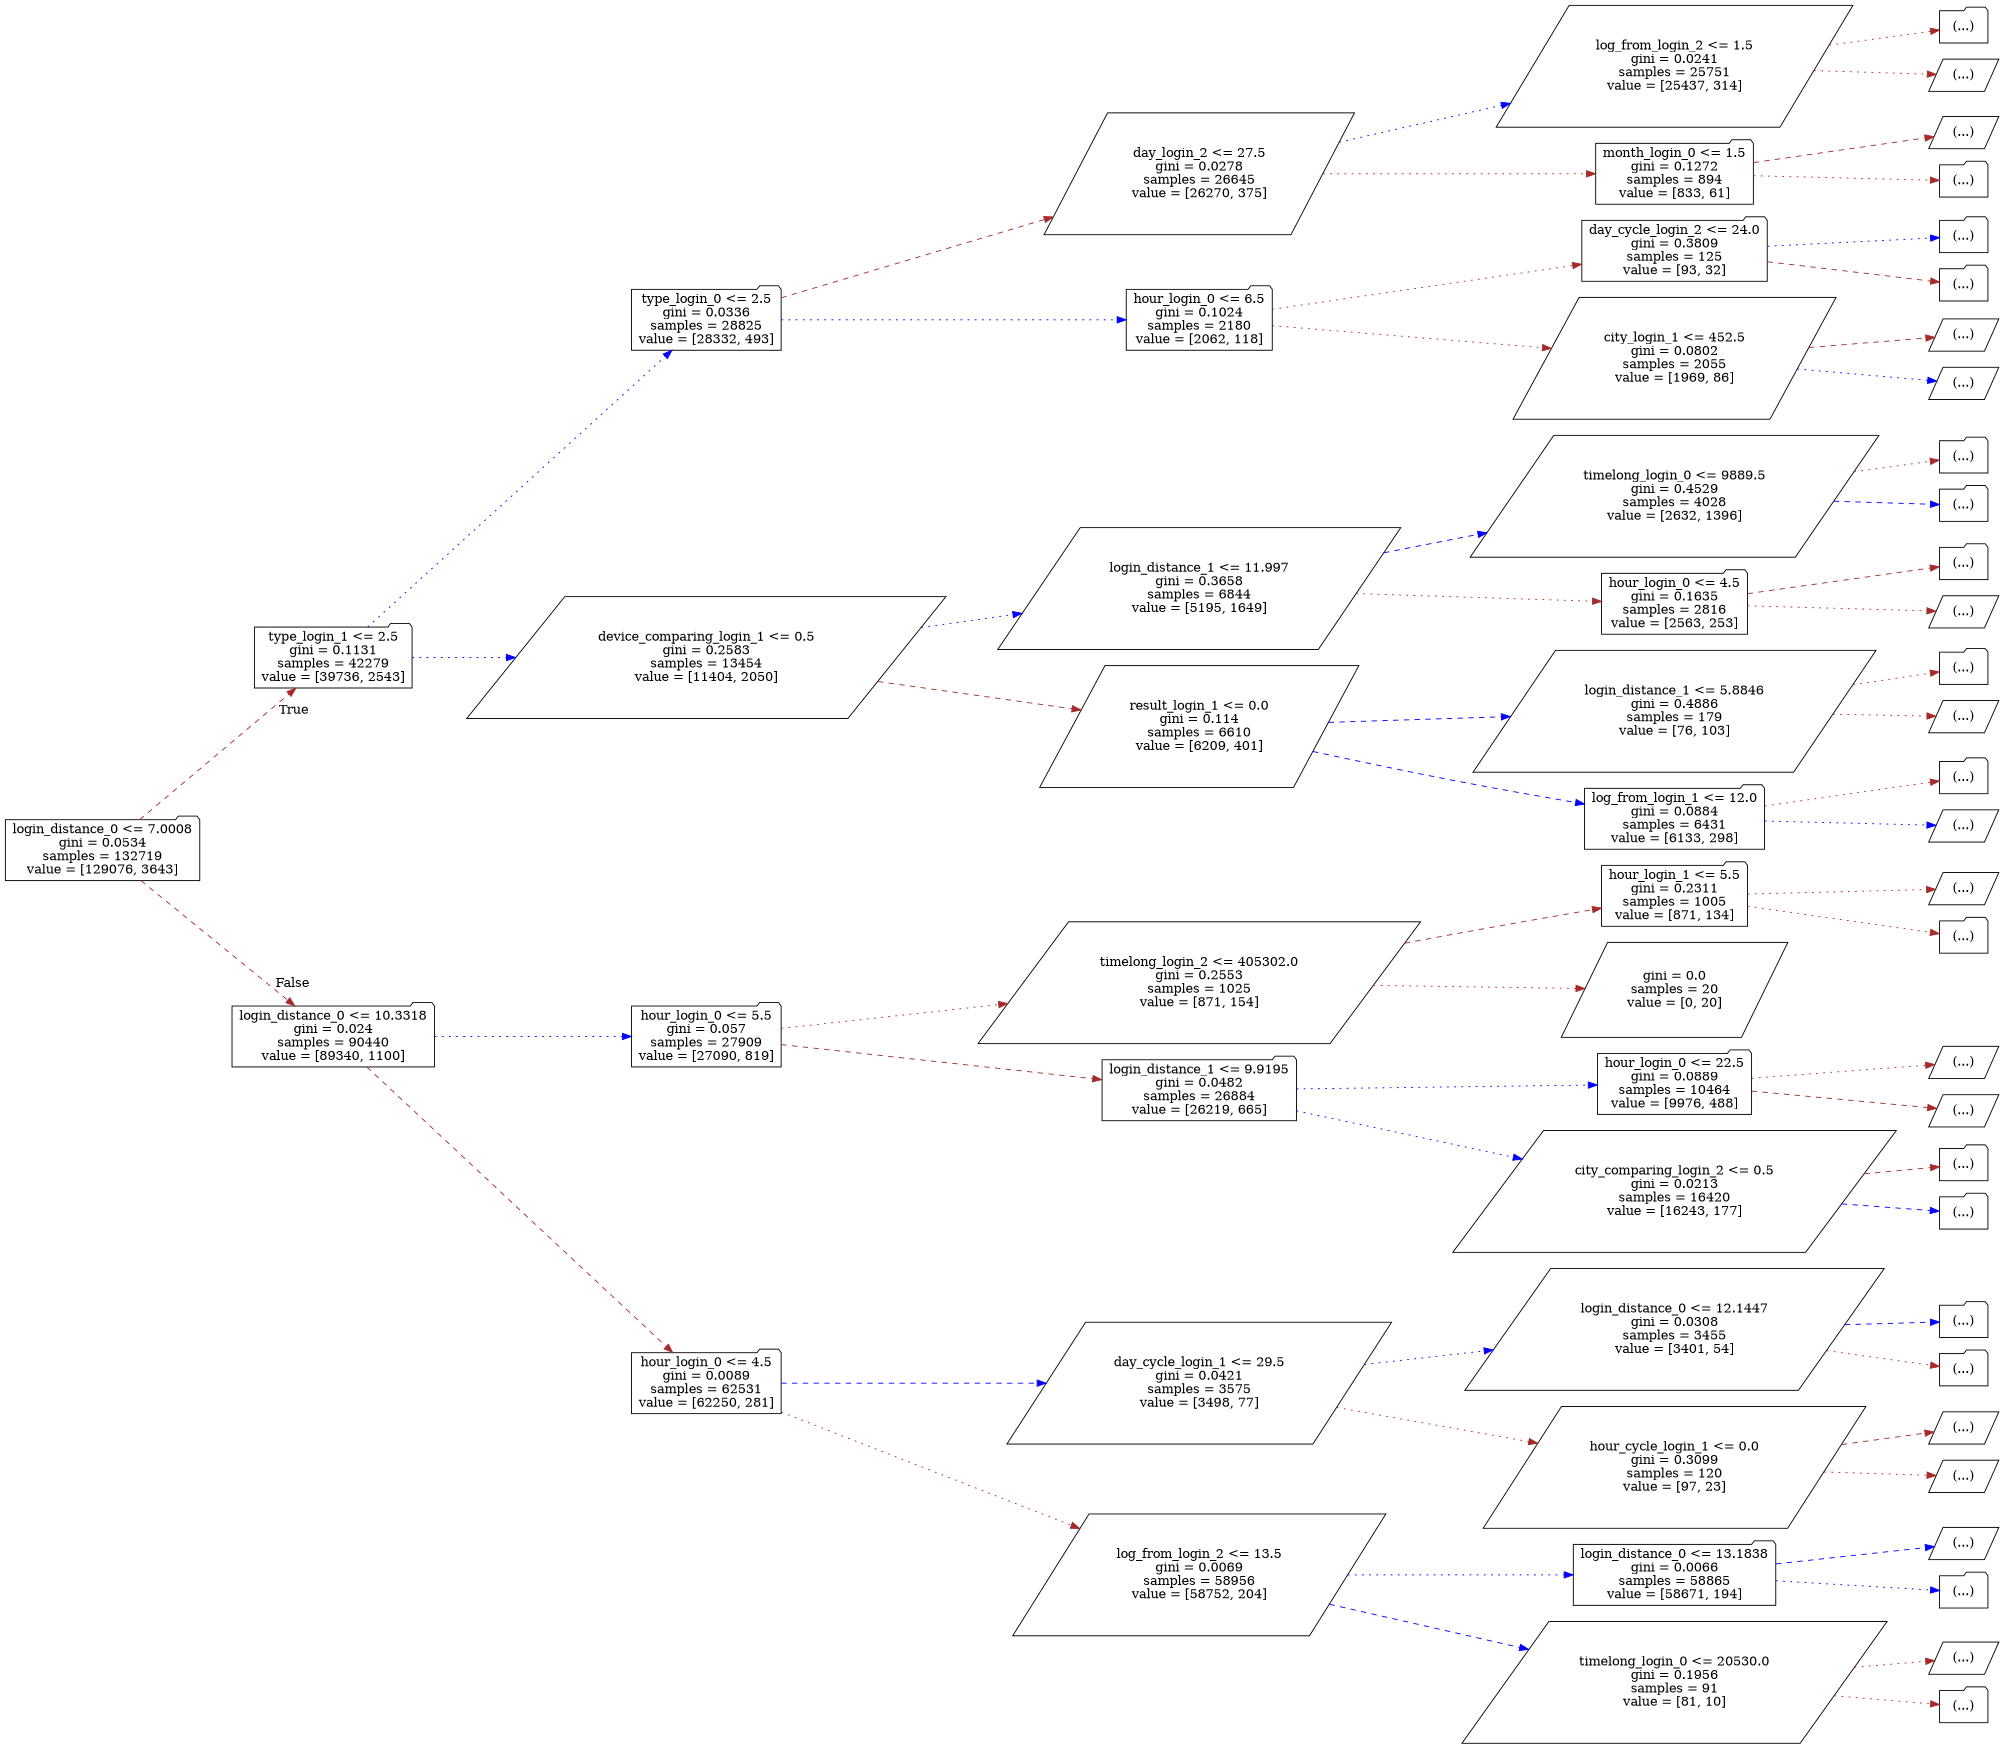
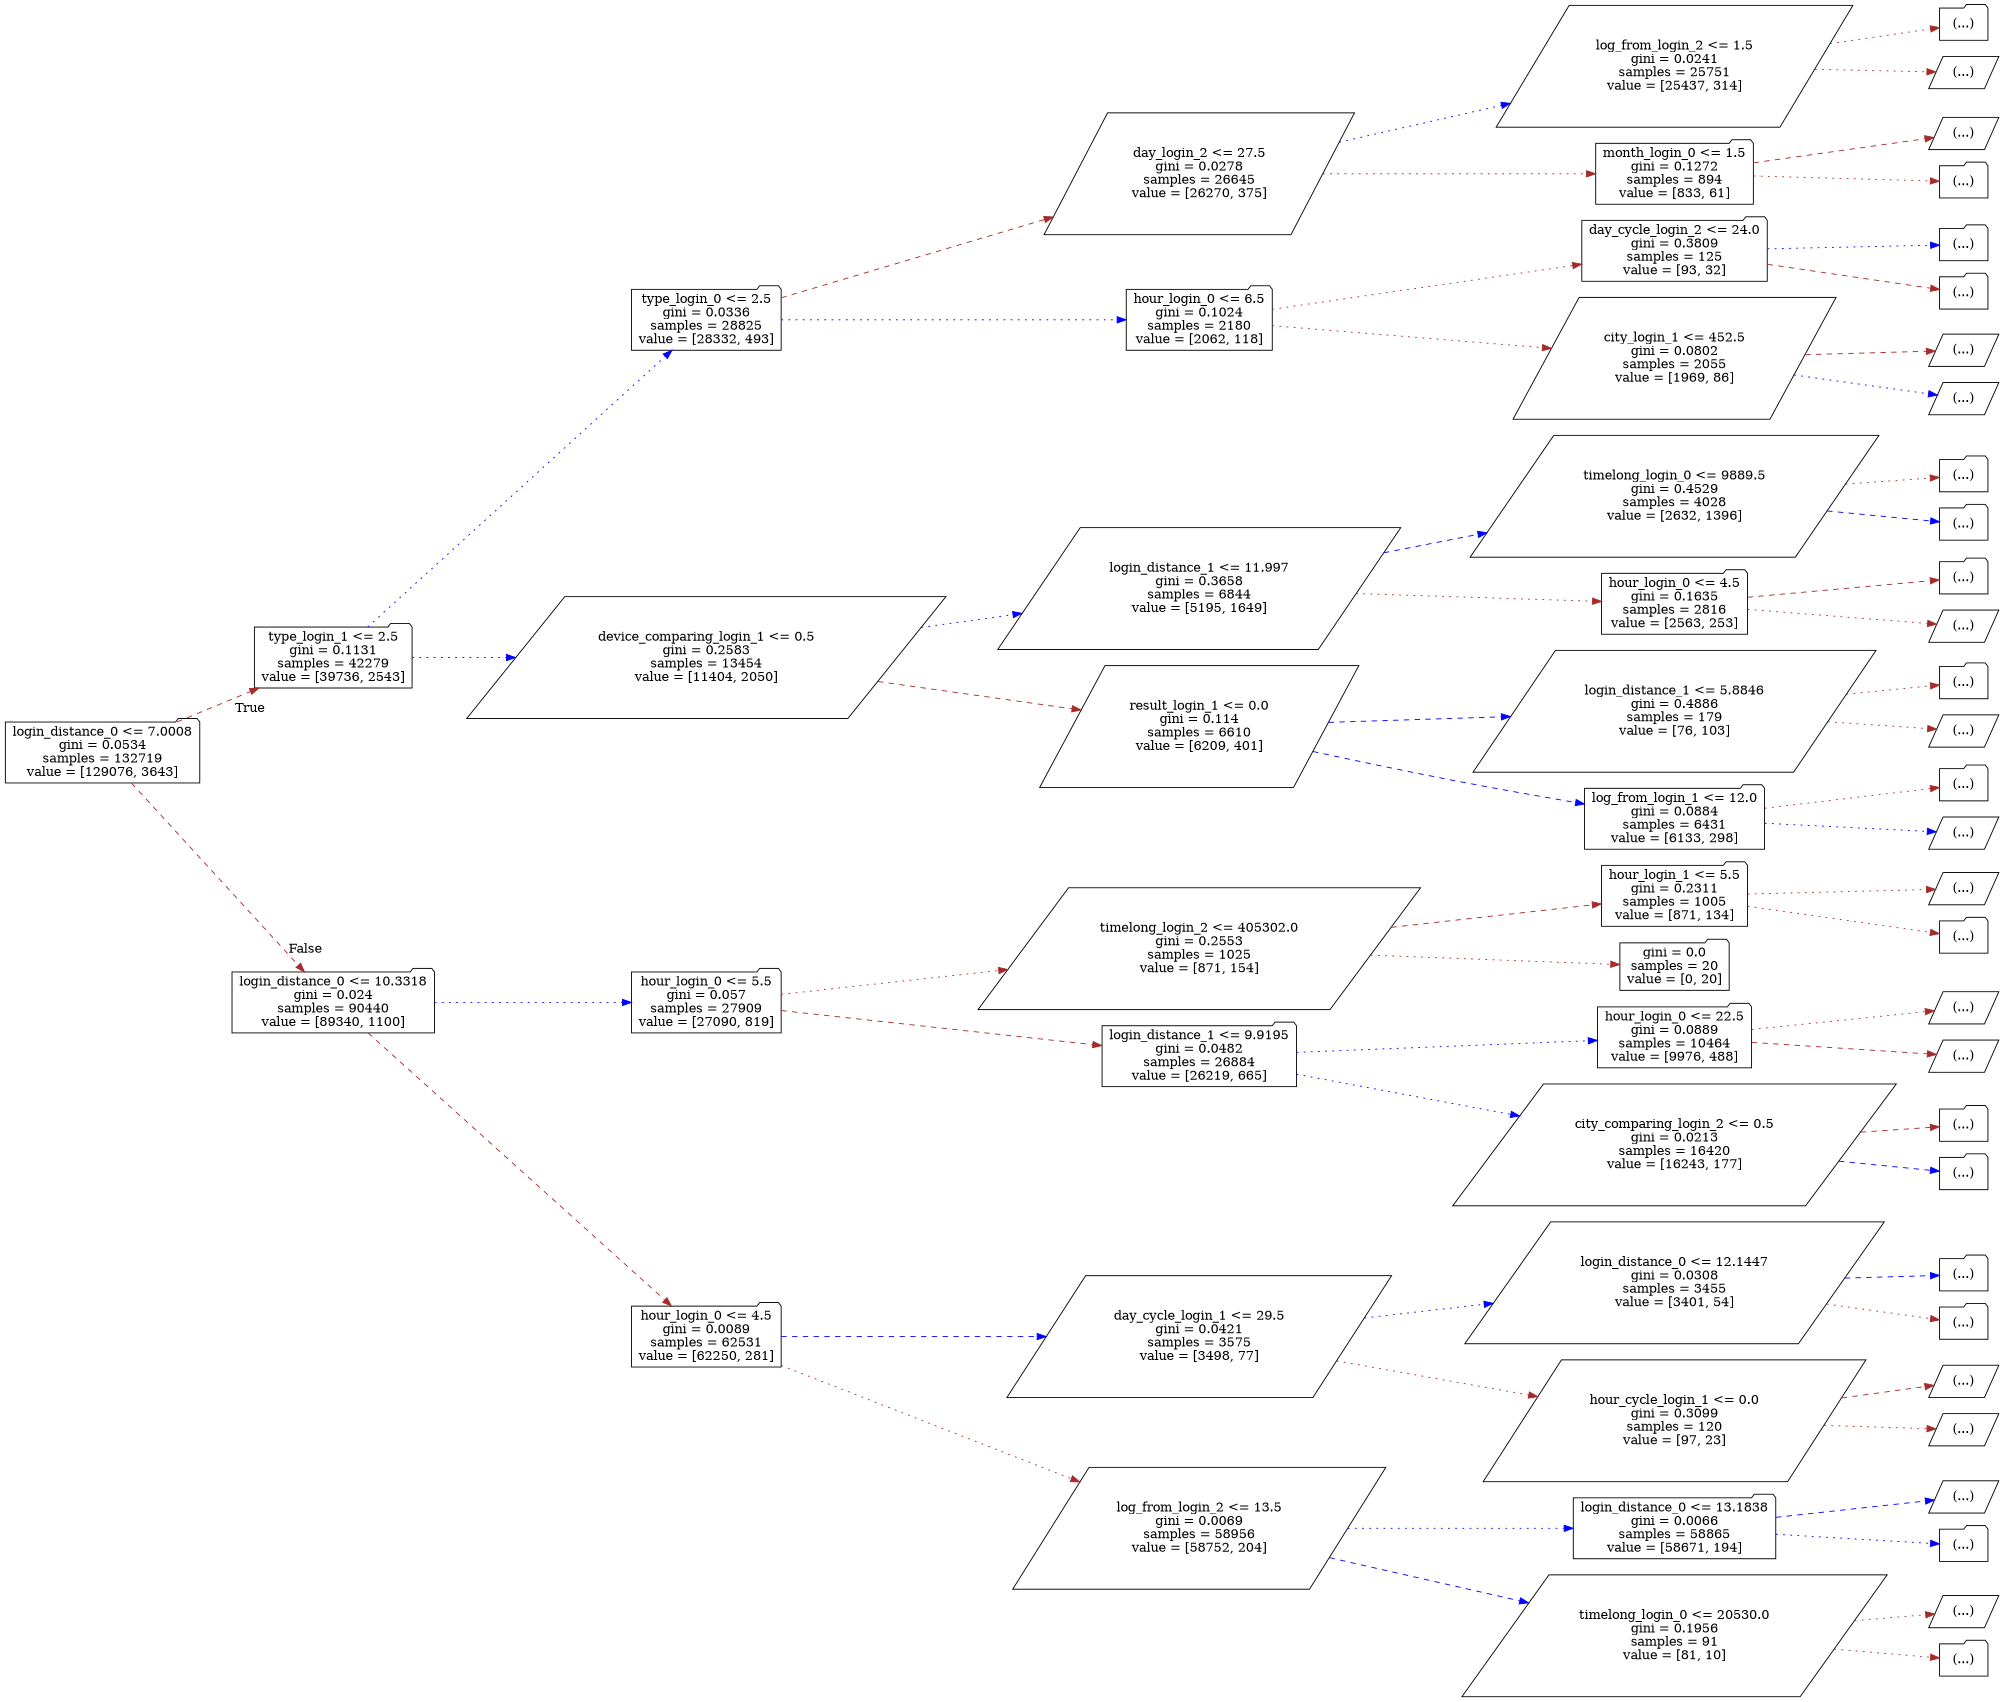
(1674, 990) -> (1674, 967)
